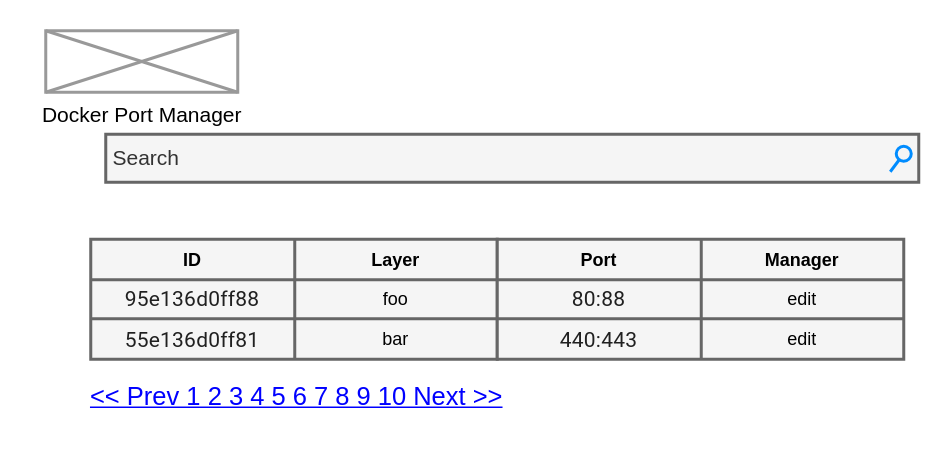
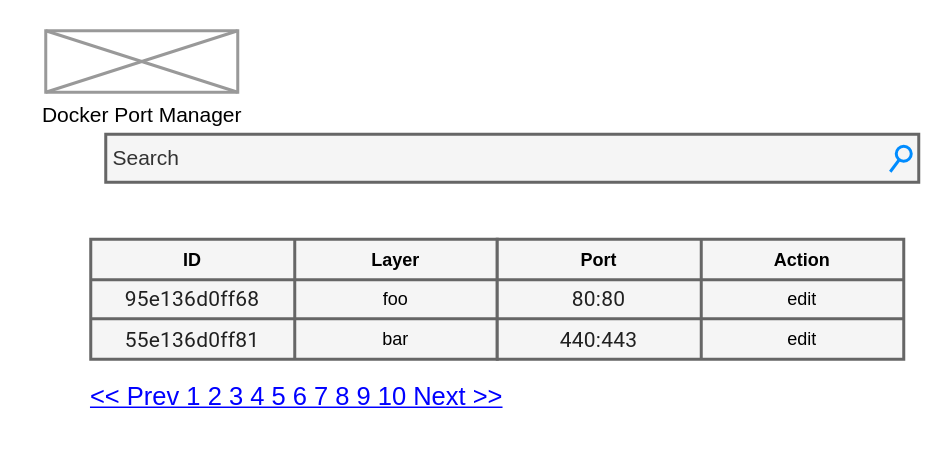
(803, 260) -> (803, 260)
(193, 299) -> (193, 299)
(599, 299) -> (599, 299)
